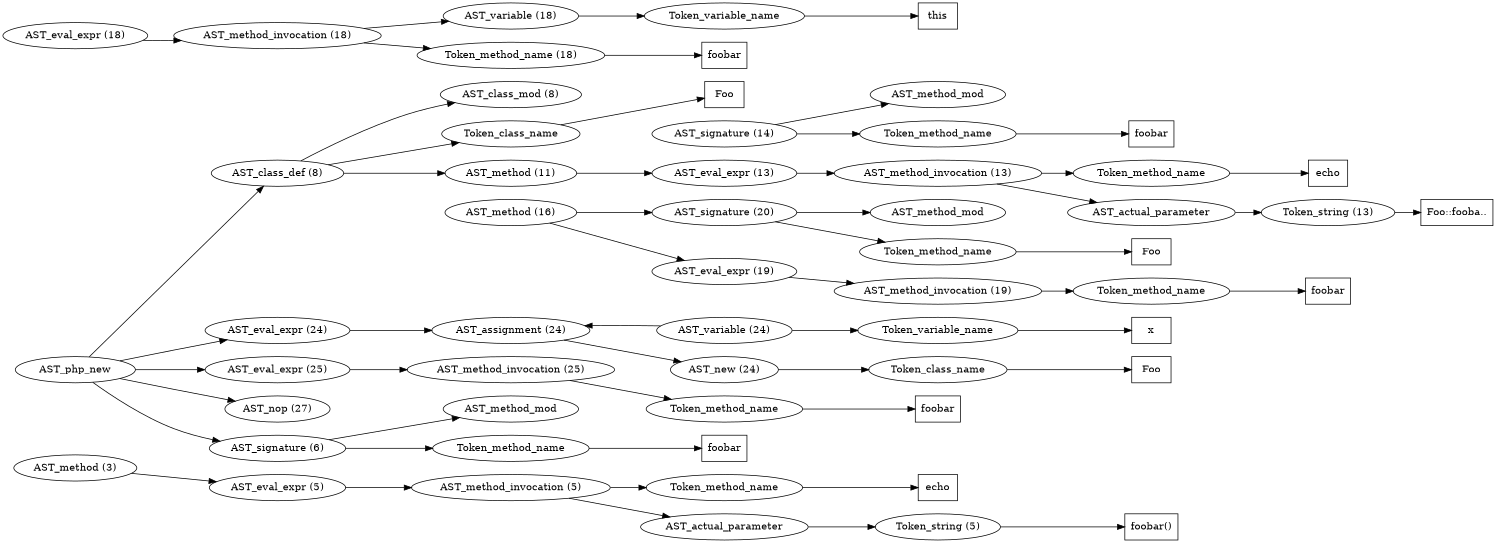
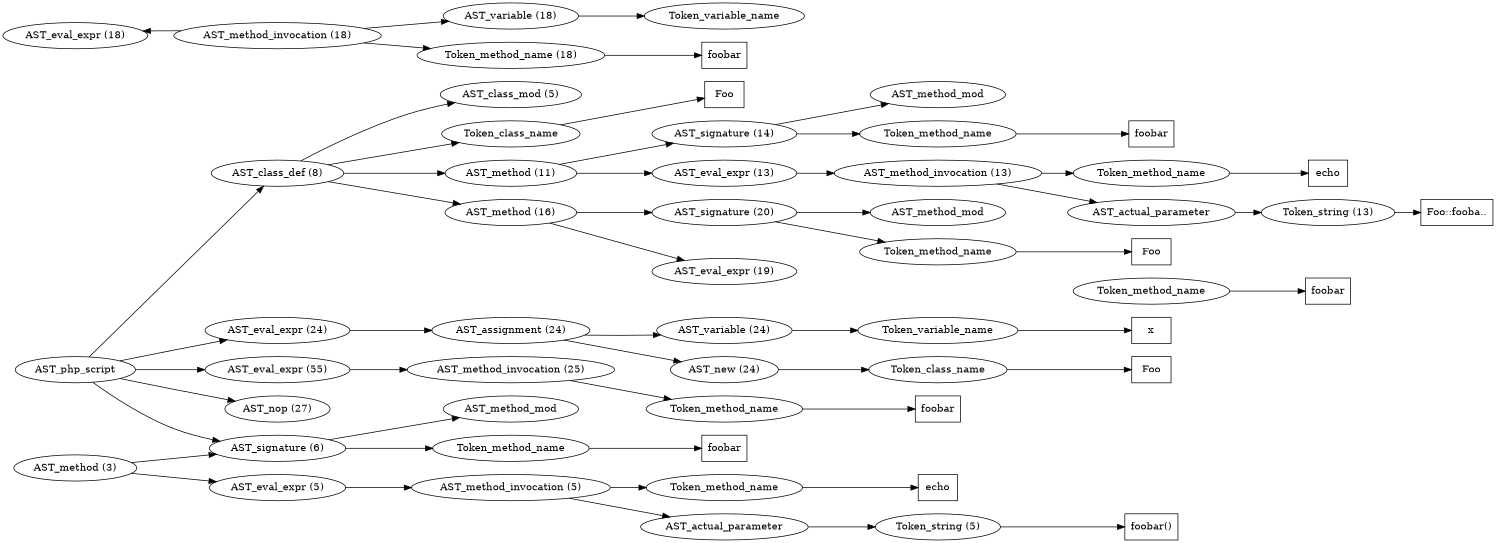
(938, 16) -> none
(158, 41) -> (166, 31)
(511, 95) -> (511, 95)
none -> (613, 154)
none -> (391, 192)
(938, 291) -> none
(626, 326) -> (619, 335)
(75, 370) -> (75, 370)
(277, 370) -> (277, 370)
none -> (170, 459)
